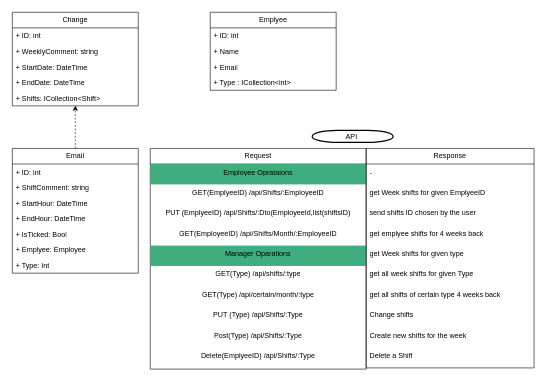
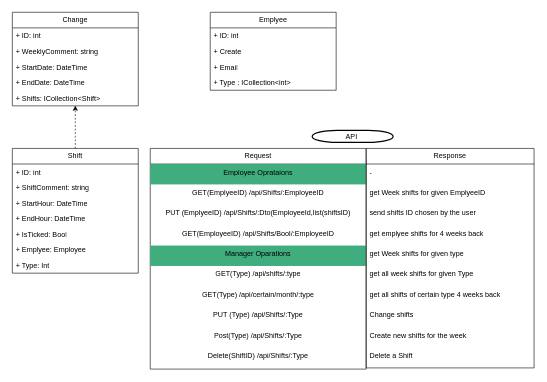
(225, 52) -> (229, 52)
(75, 156) -> (75, 156)
(258, 234) -> (258, 234)
(258, 356) -> (258, 356)
